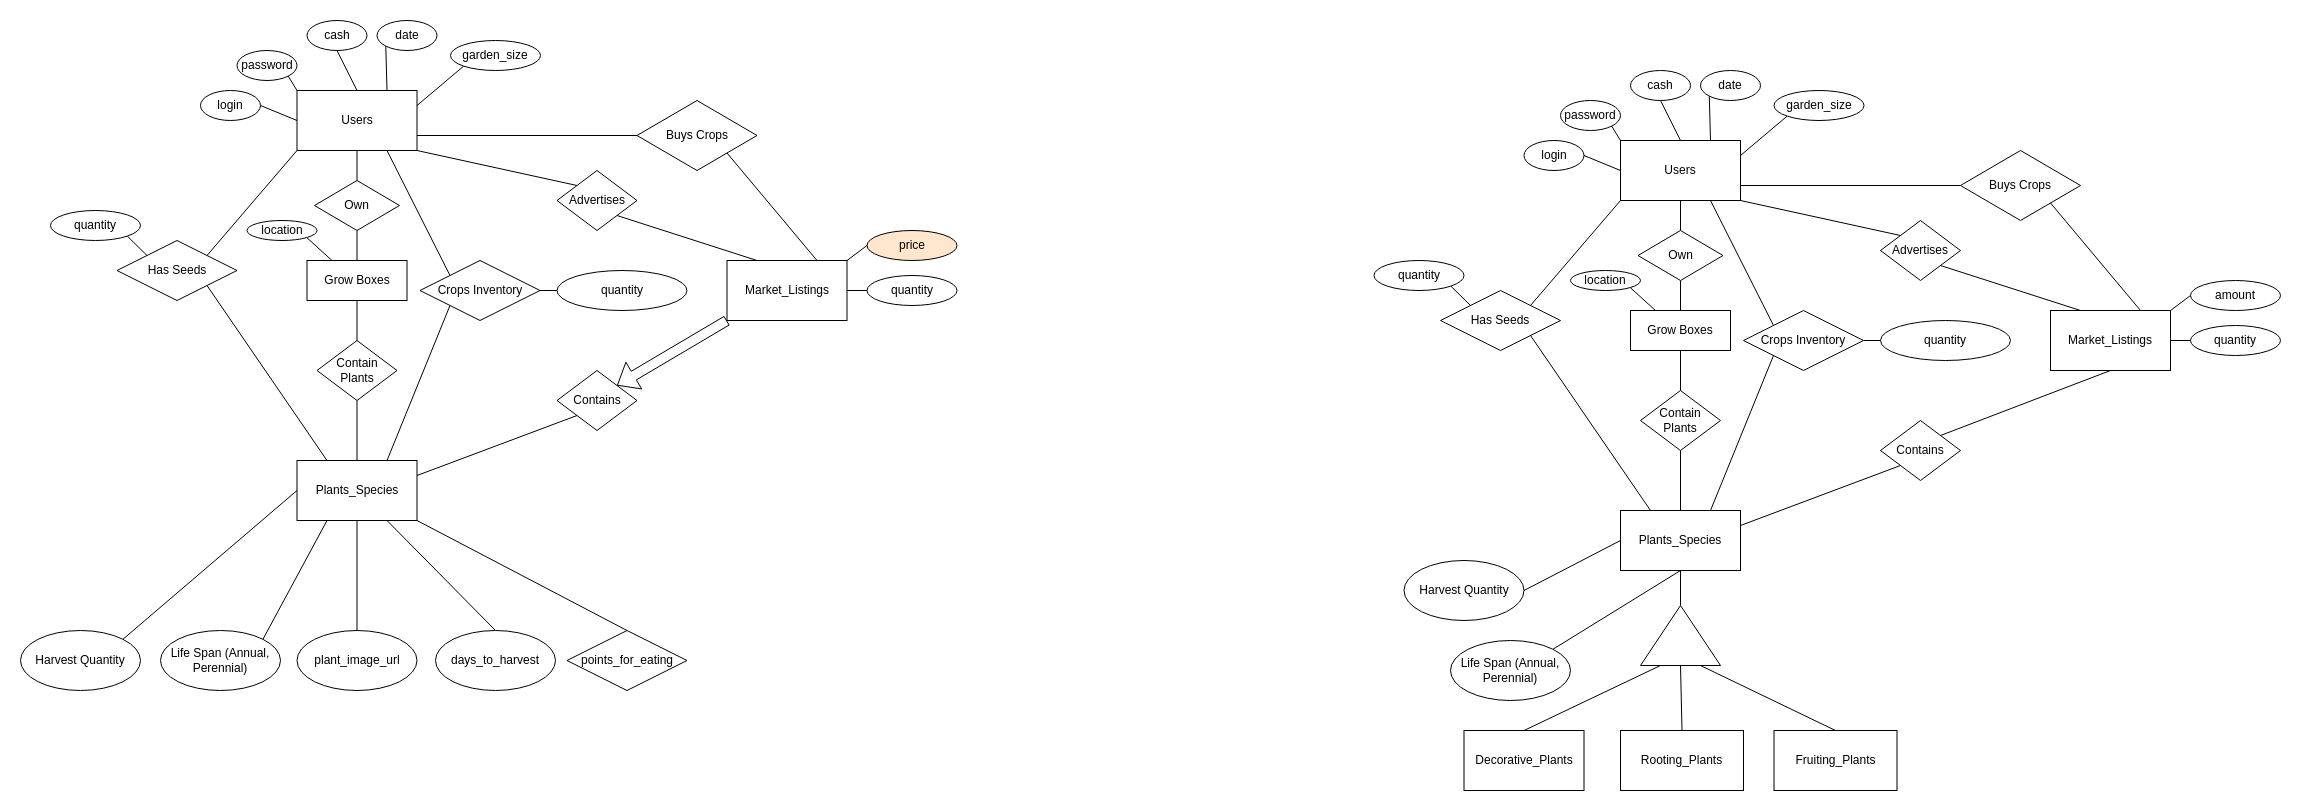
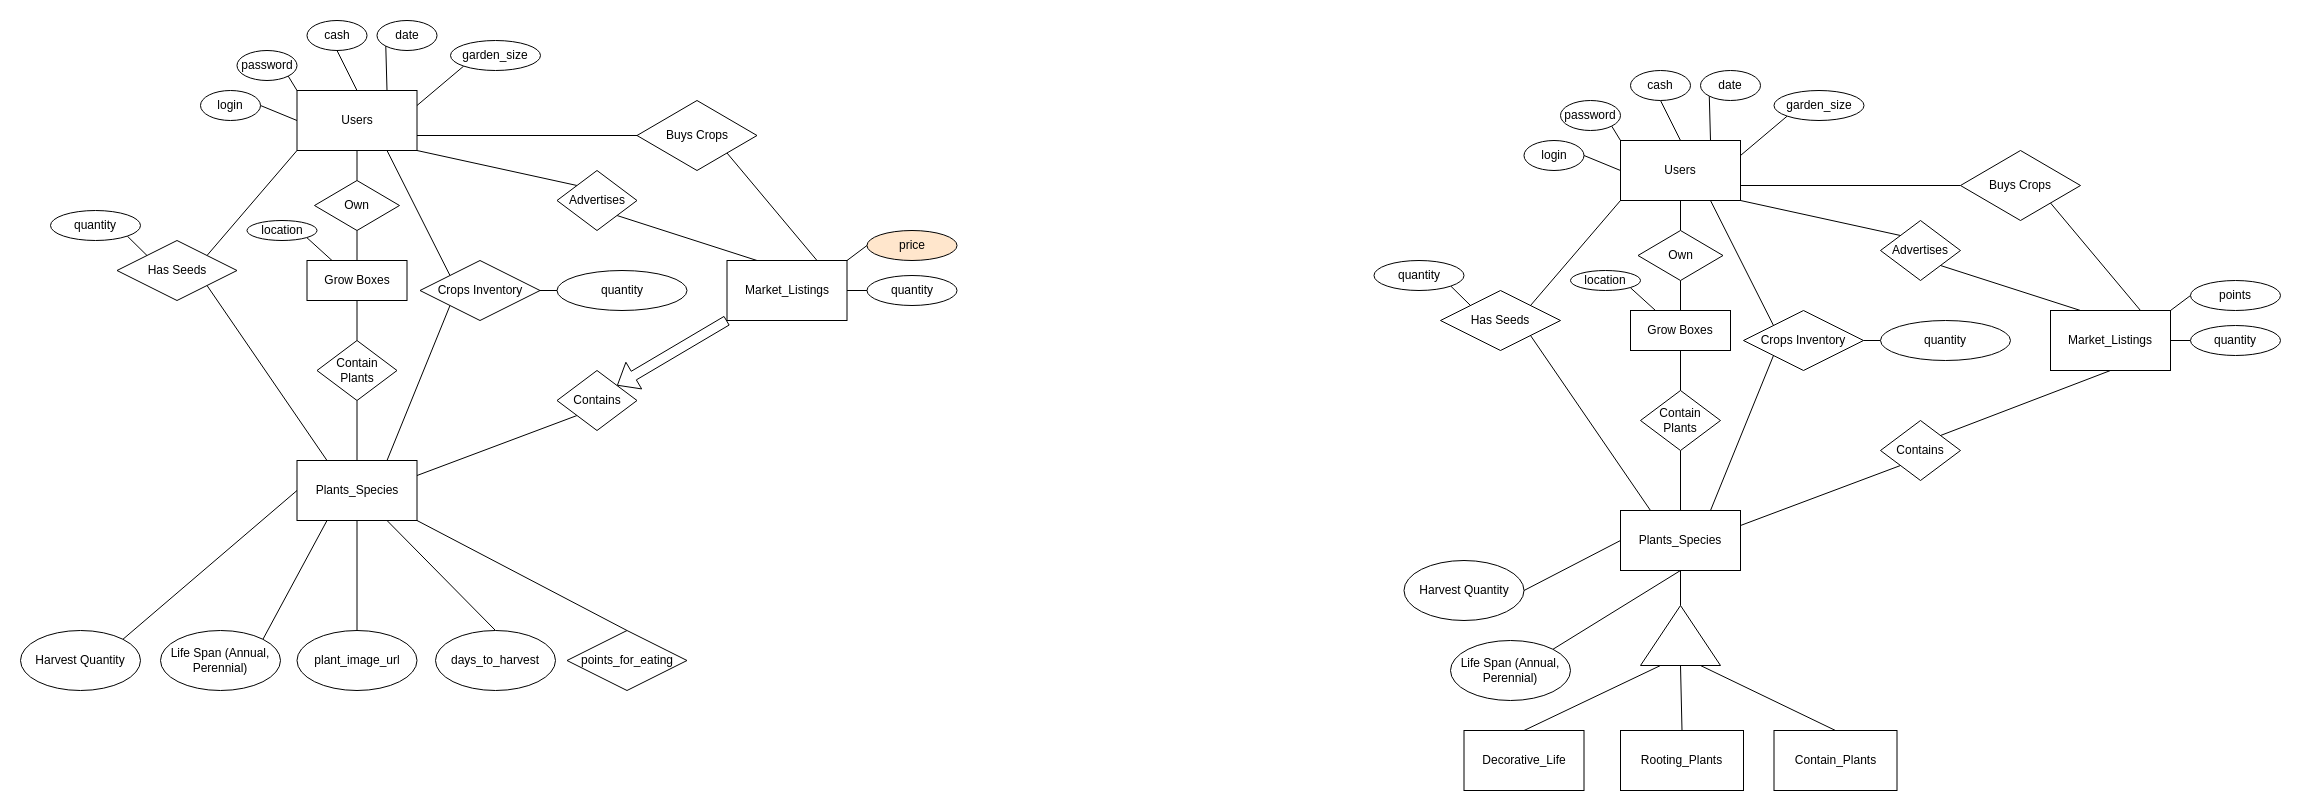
(2236, 296) -> (2236, 296)
(1525, 761) -> (1525, 761)
(1836, 761) -> (1836, 761)
